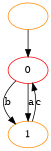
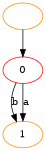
(36, 106) -> none
